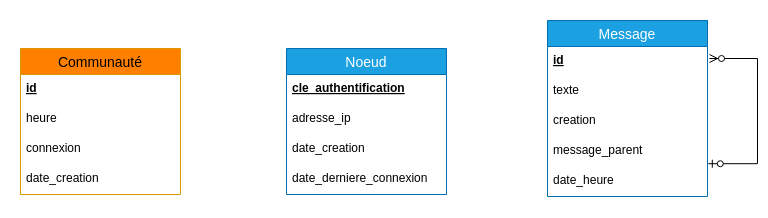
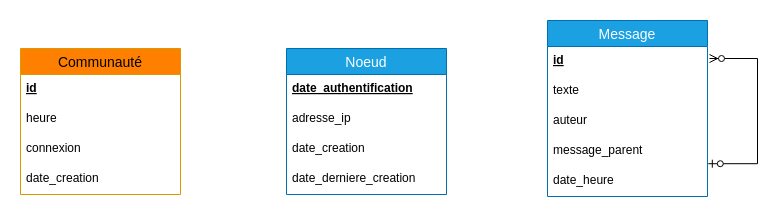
(353, 88) -> (358, 88)
(578, 120) -> (573, 120)
(366, 178) -> (363, 178)
